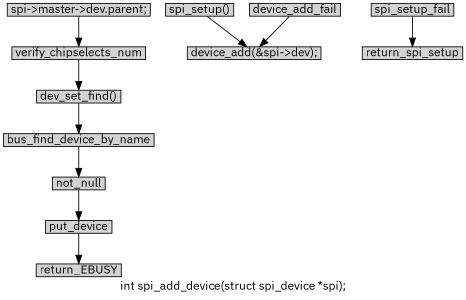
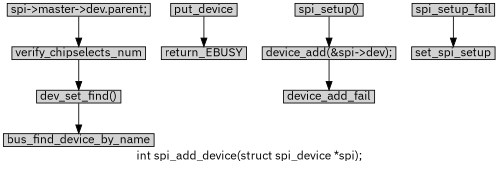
(278, 28) -> (329, 71)
(412, 53) -> (453, 53)
(79, 183) -> none
